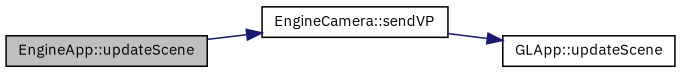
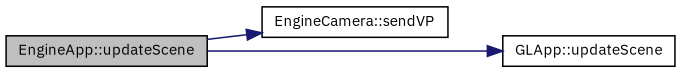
(468, 36) -> (347, 51)
